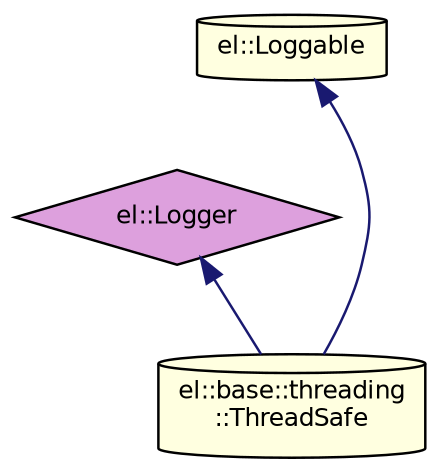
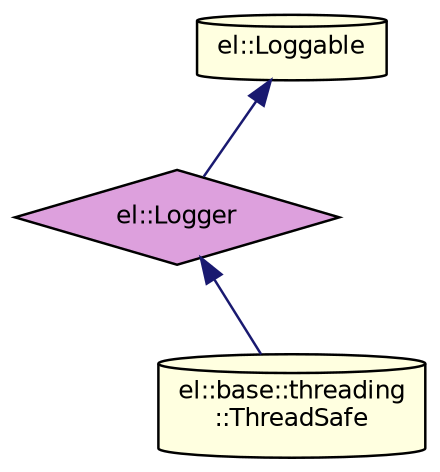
(369, 228) -> (230, 139)
